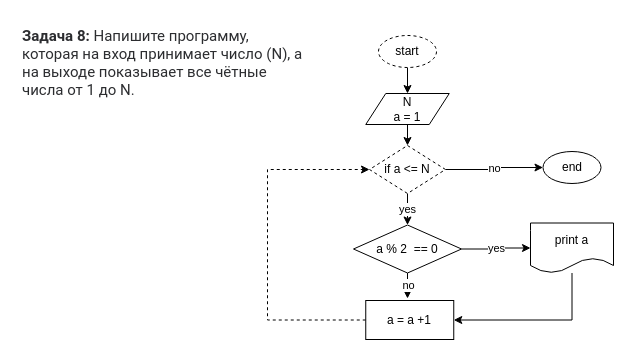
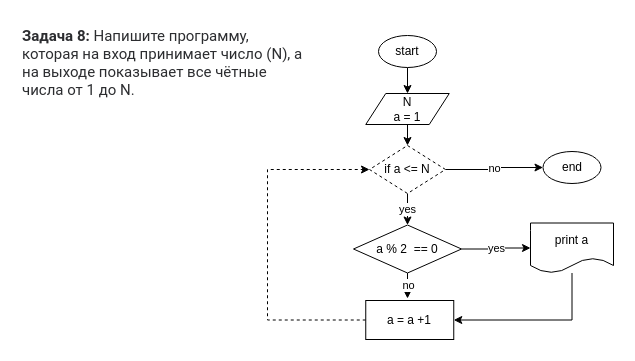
(408, 52) -> (408, 52)
